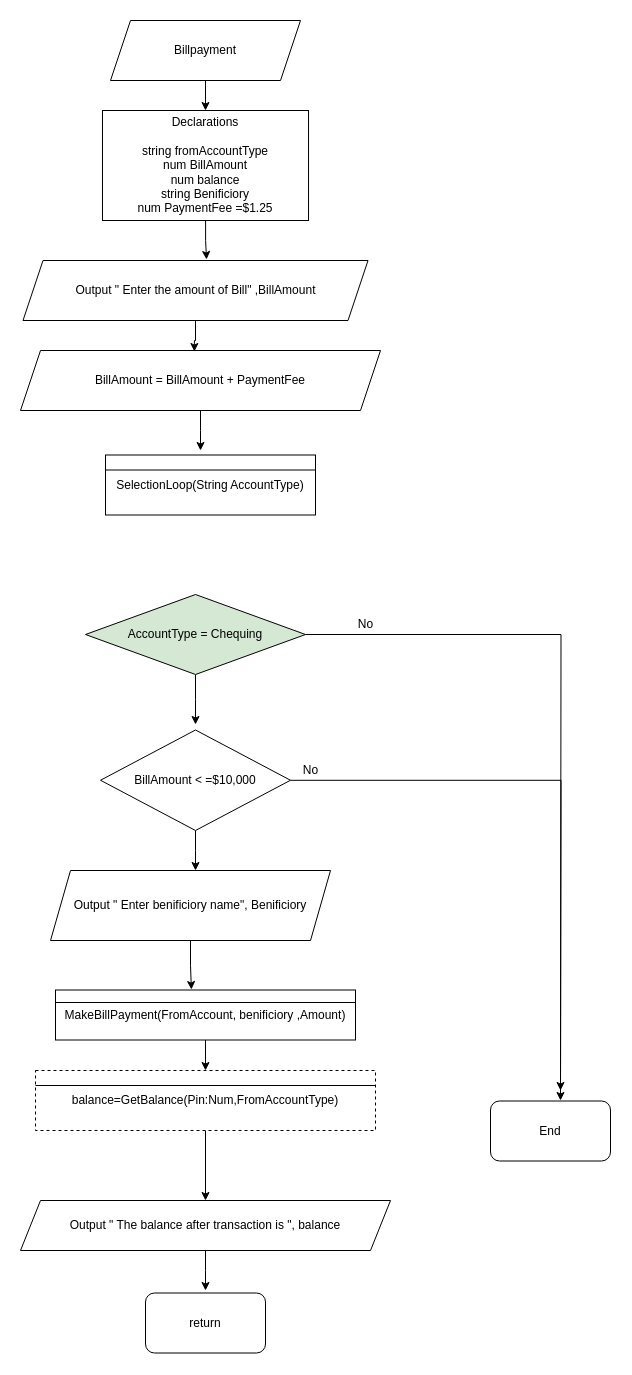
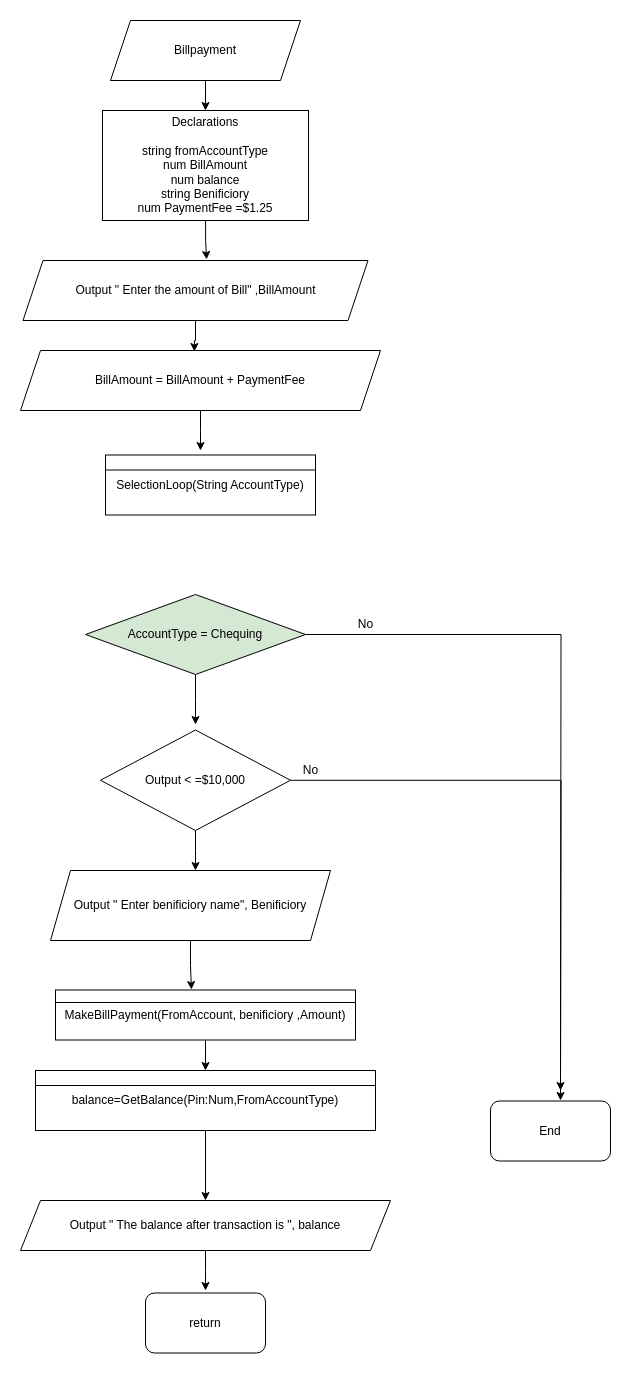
(196, 781) -> (196, 781)
(206, 1101) -> (206, 1101)
